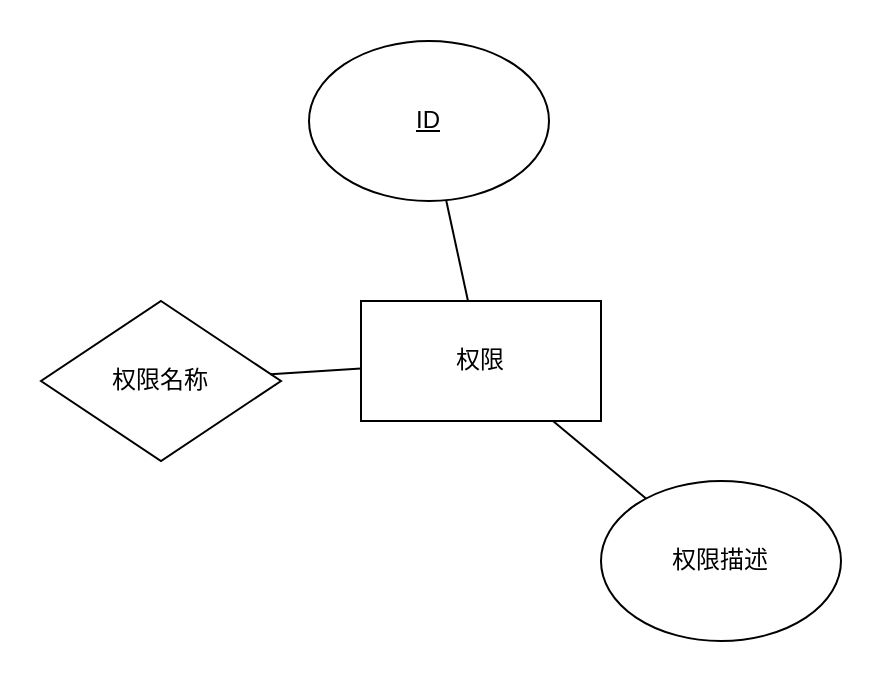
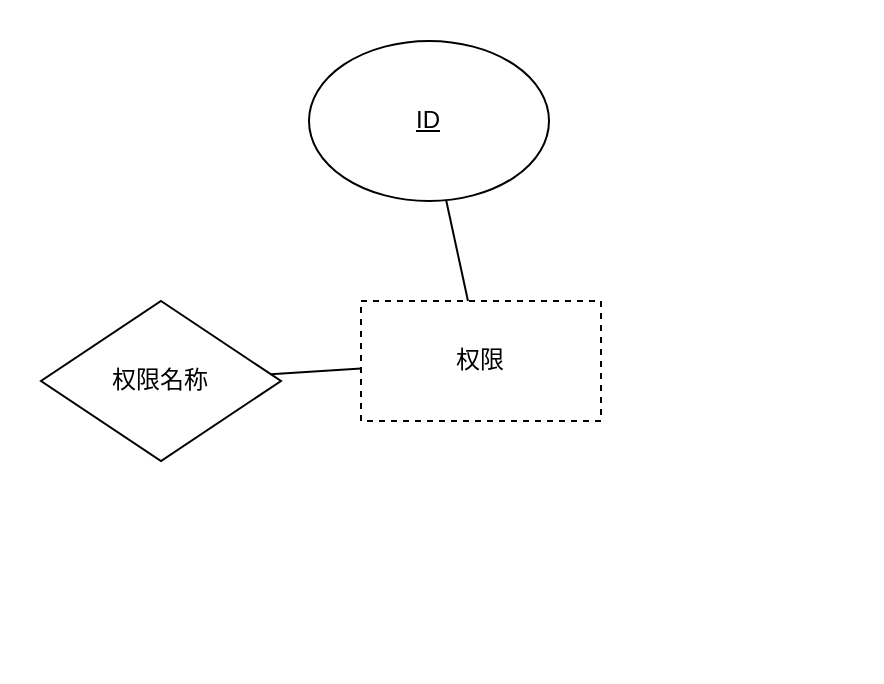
(481, 361) -> (481, 361)
(600, 460) -> none
(721, 561) -> none
